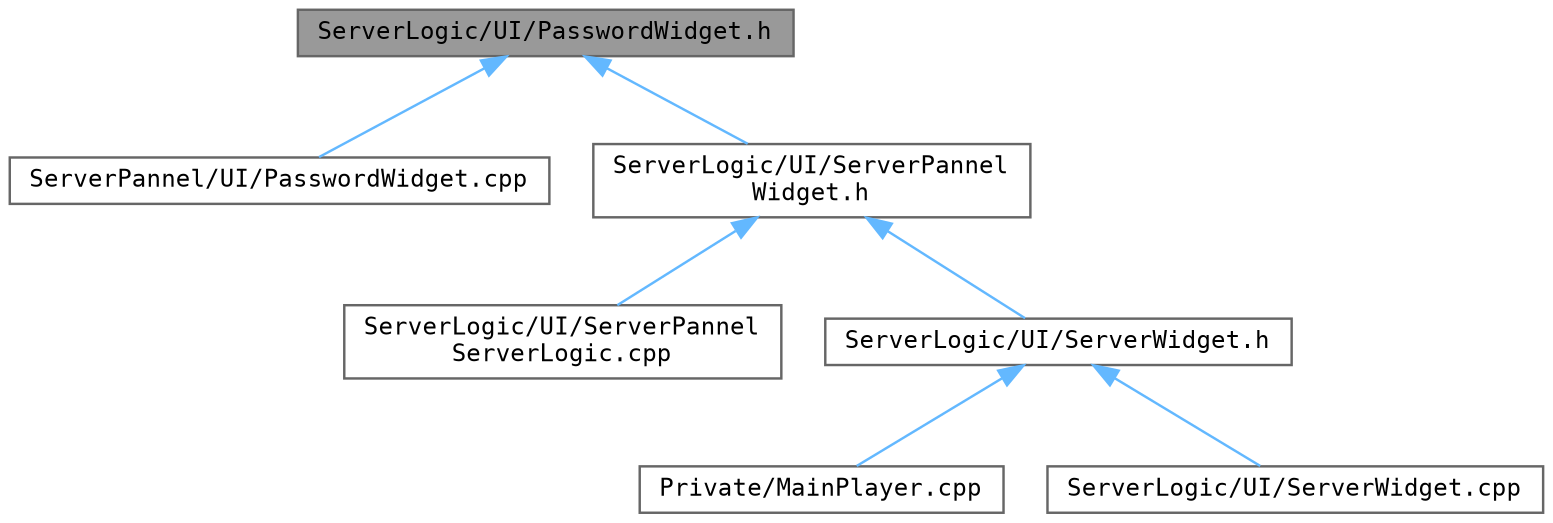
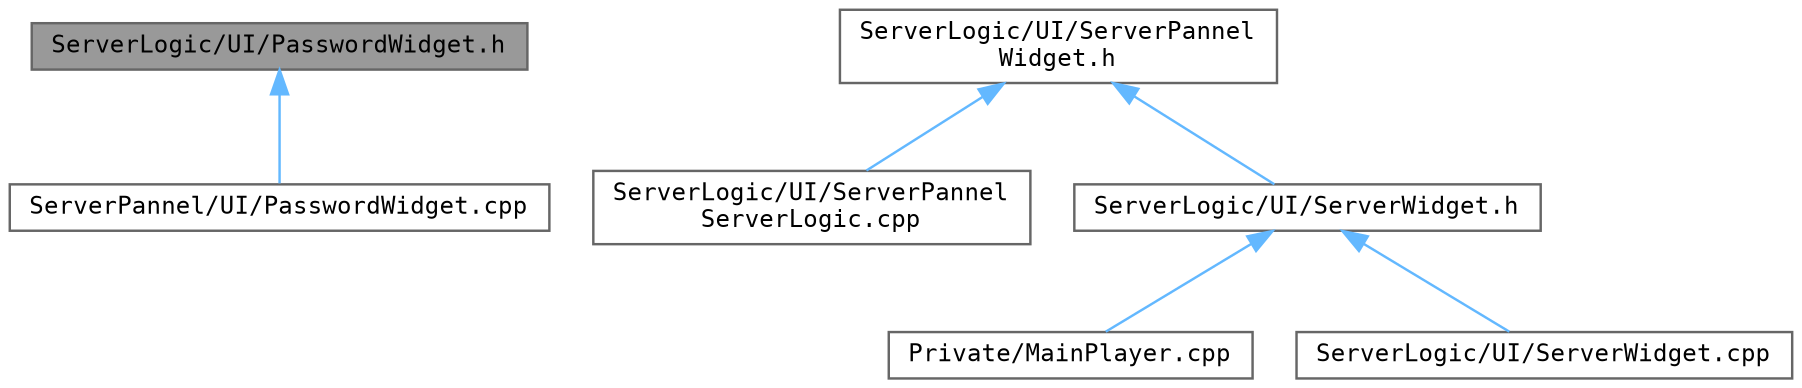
(677, 106) -> none
